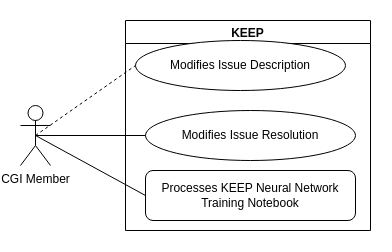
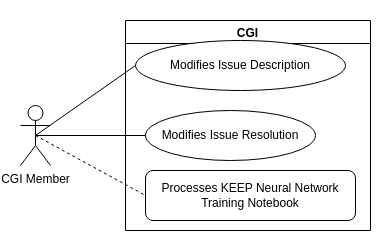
(248, 33) -> (248, 33)
(93, 95) -> (93, 95)
(251, 136) -> (231, 136)
(92, 166) -> (92, 166)
